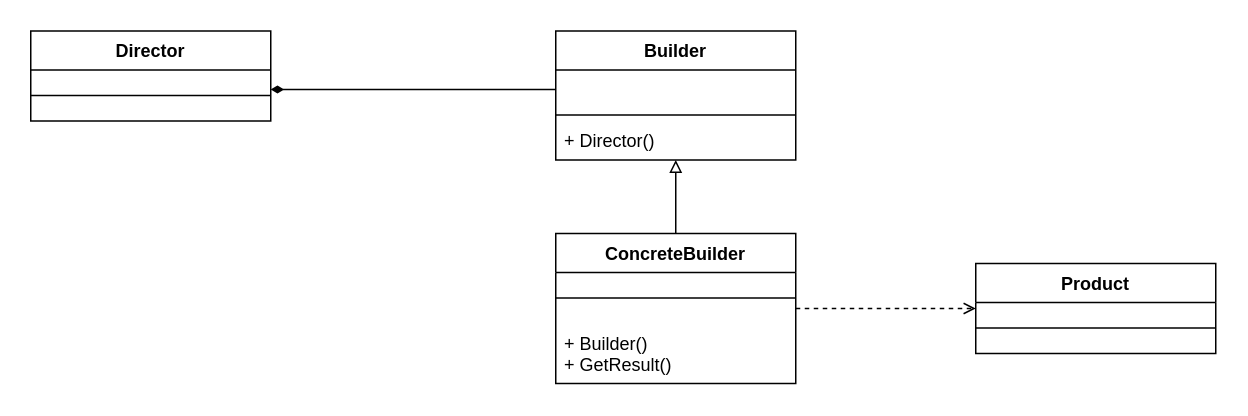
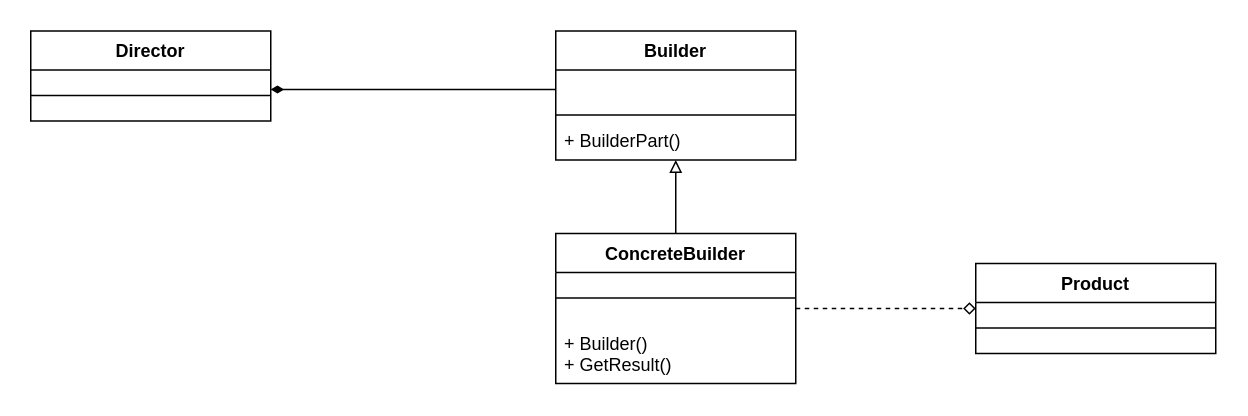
(621, 142) -> (633, 142)
(966, 308) -> (962, 308)
